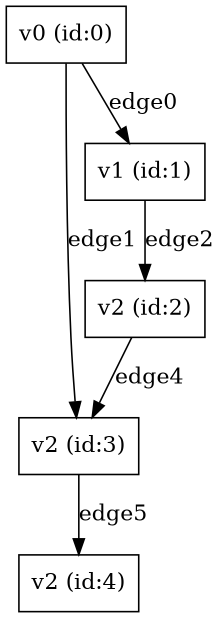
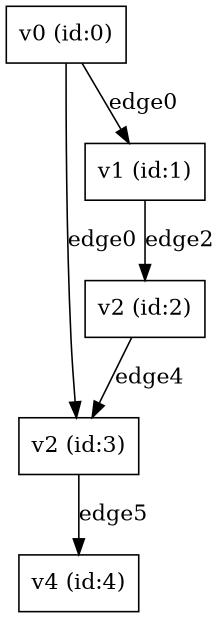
(102, 240) -> (102, 240)
(79, 583) -> (79, 583)
